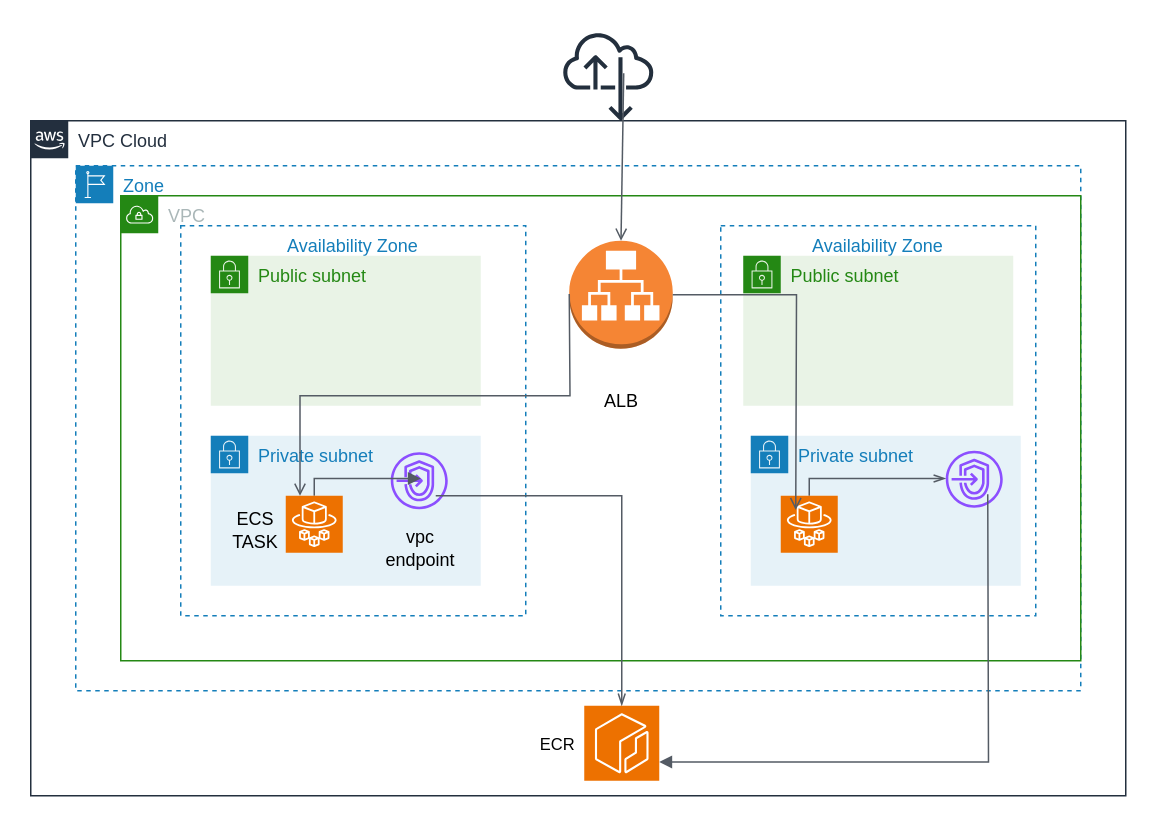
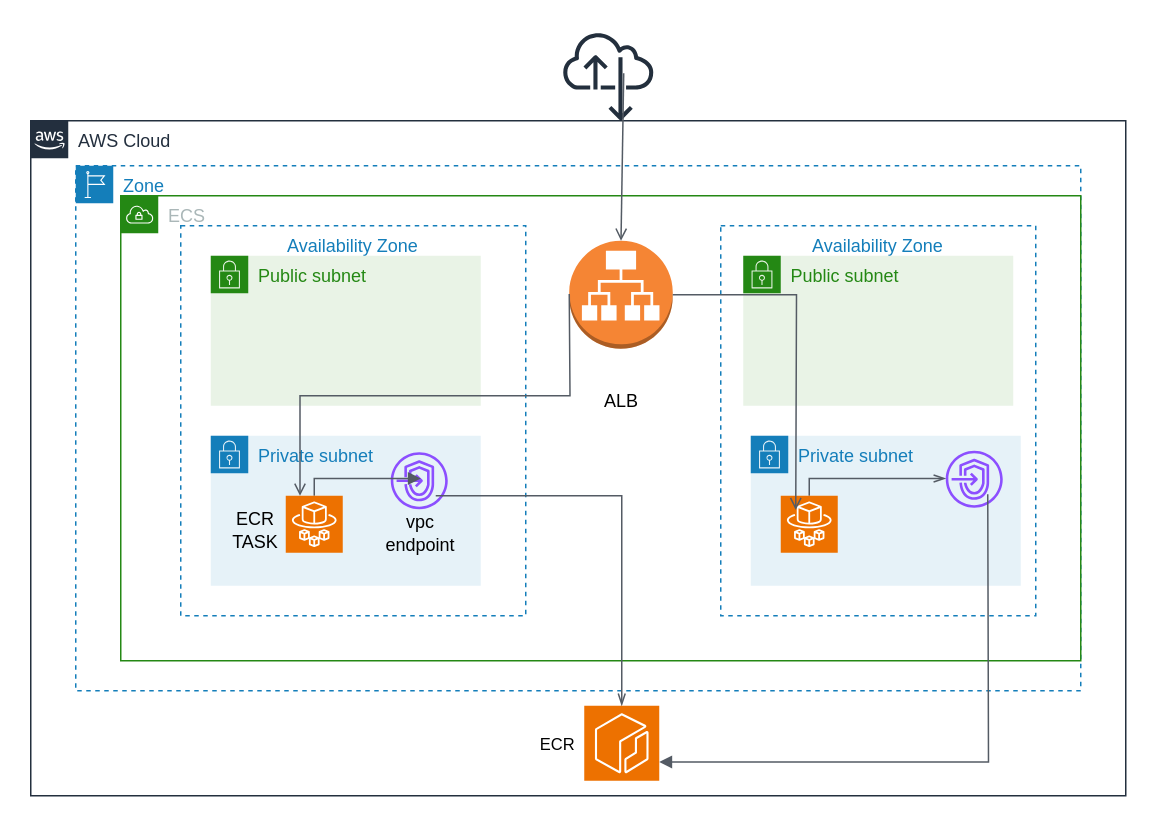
(119, 142) -> (119, 142)
(184, 217) -> (184, 217)
(256, 530) -> (256, 530)
(421, 548) -> (421, 533)
